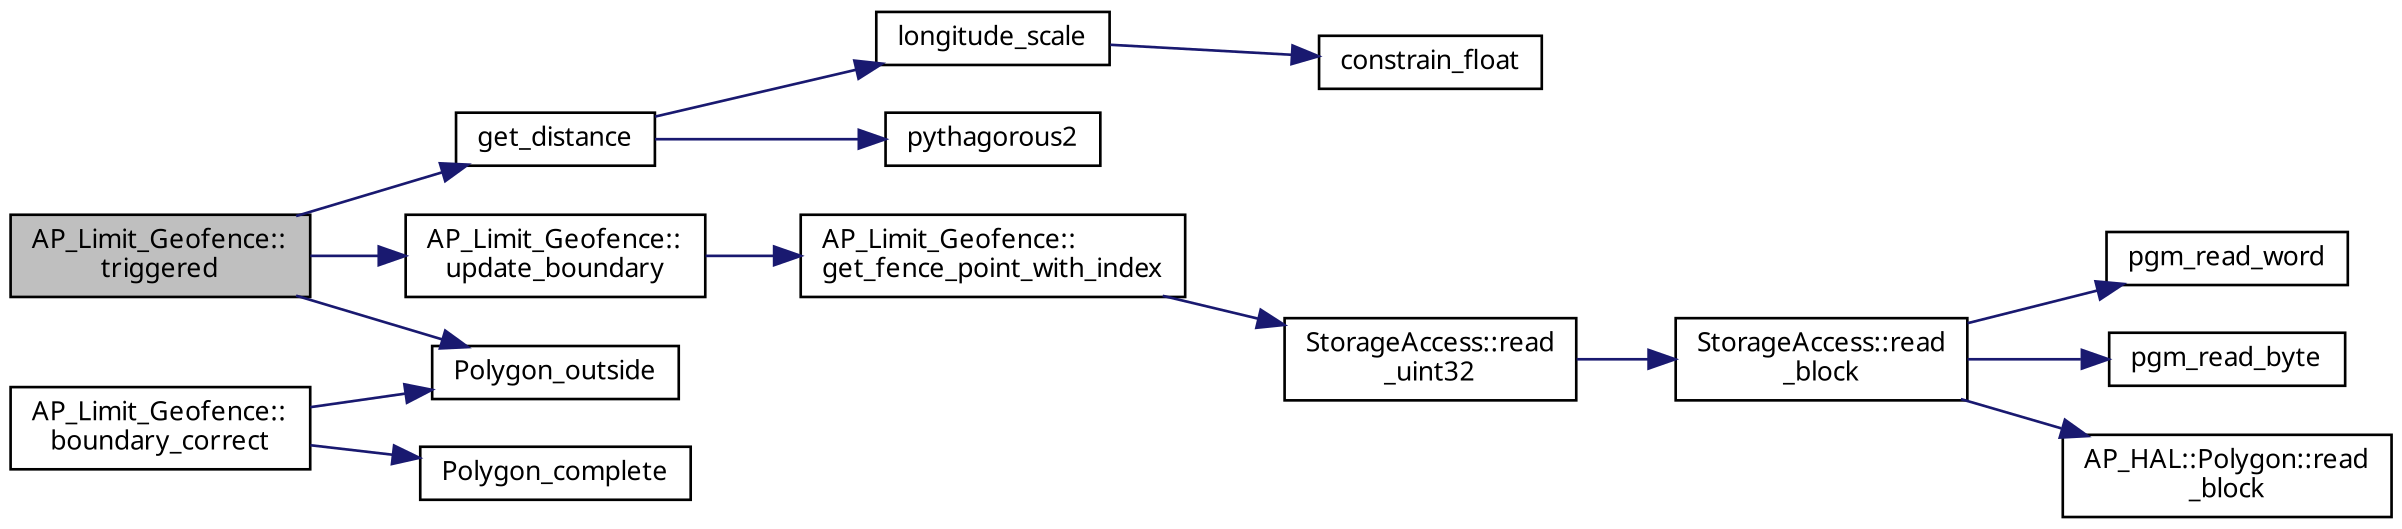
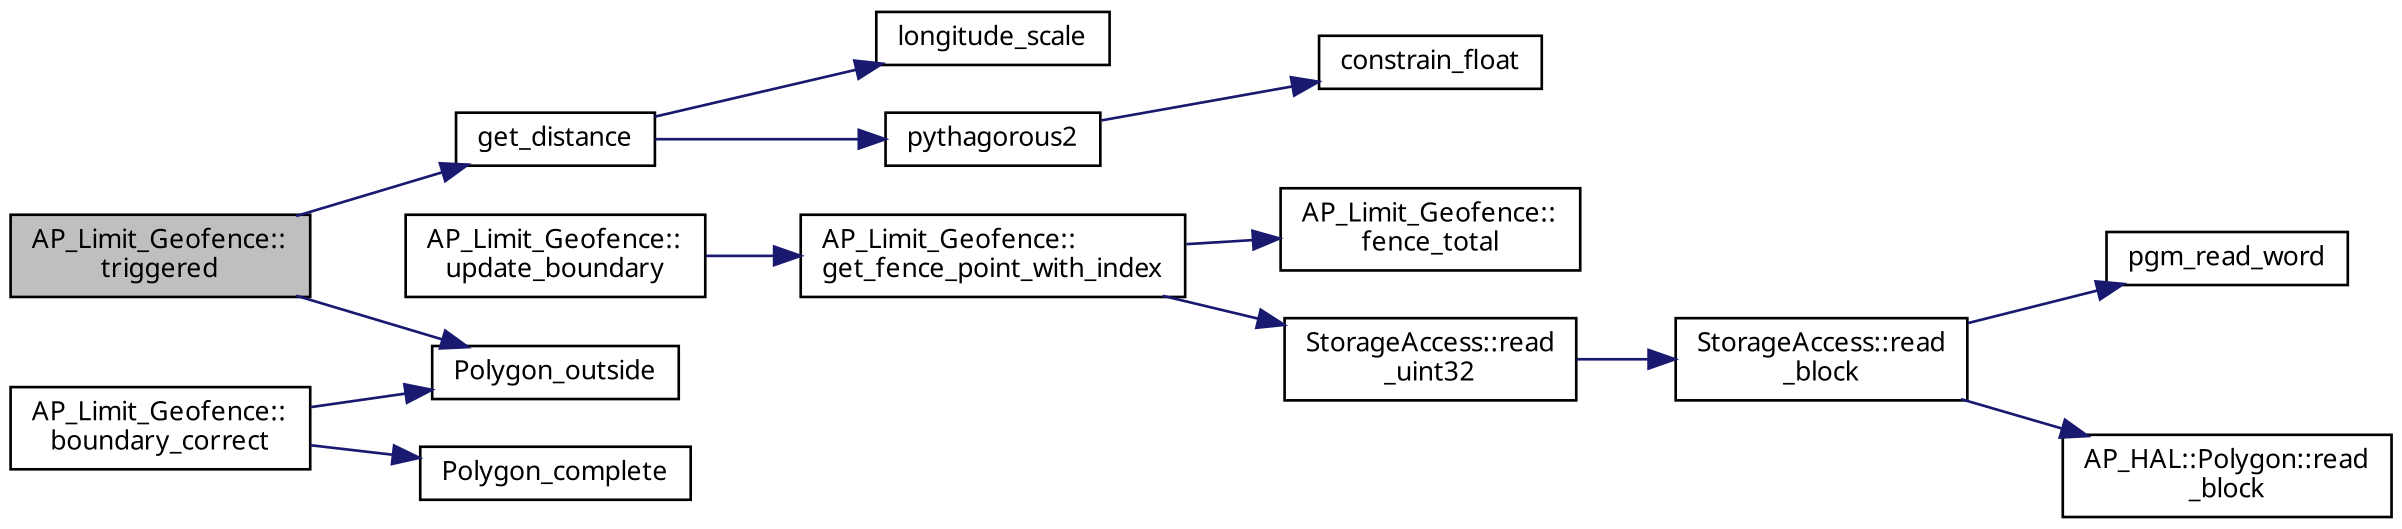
(1201, 50) -> (1197, 103)
none -> (1430, 229)
(345, 256) -> none
(2227, 359) -> none
